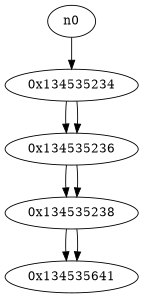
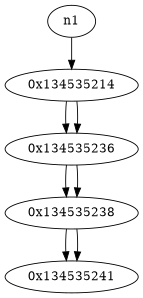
(72, 21) -> (72, 21)
(72, 85) -> (72, 85)
(72, 277) -> (72, 277)
